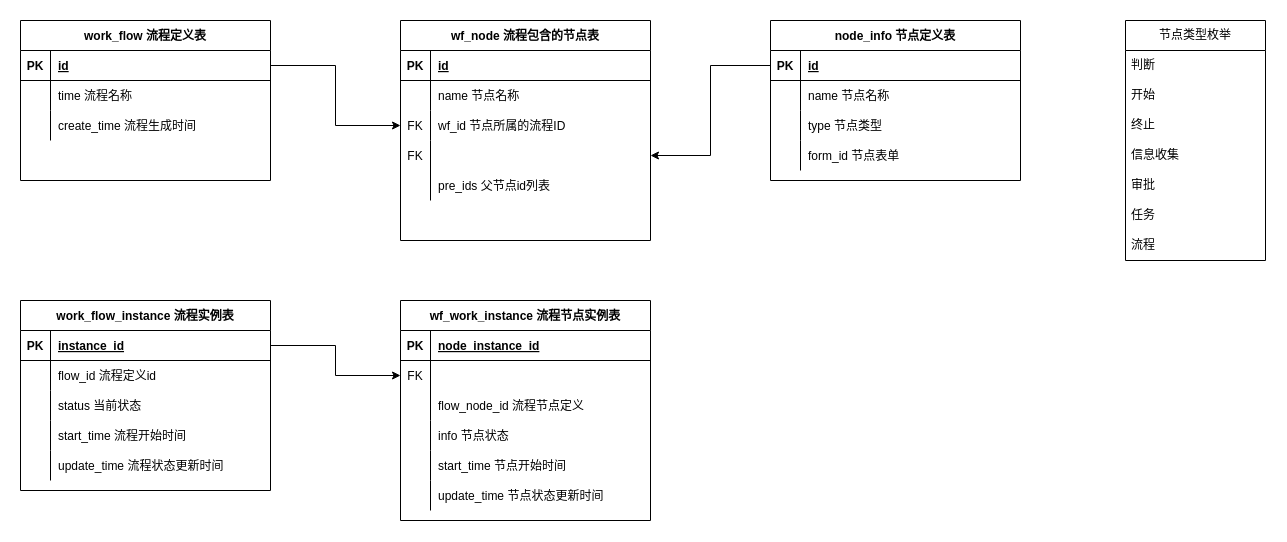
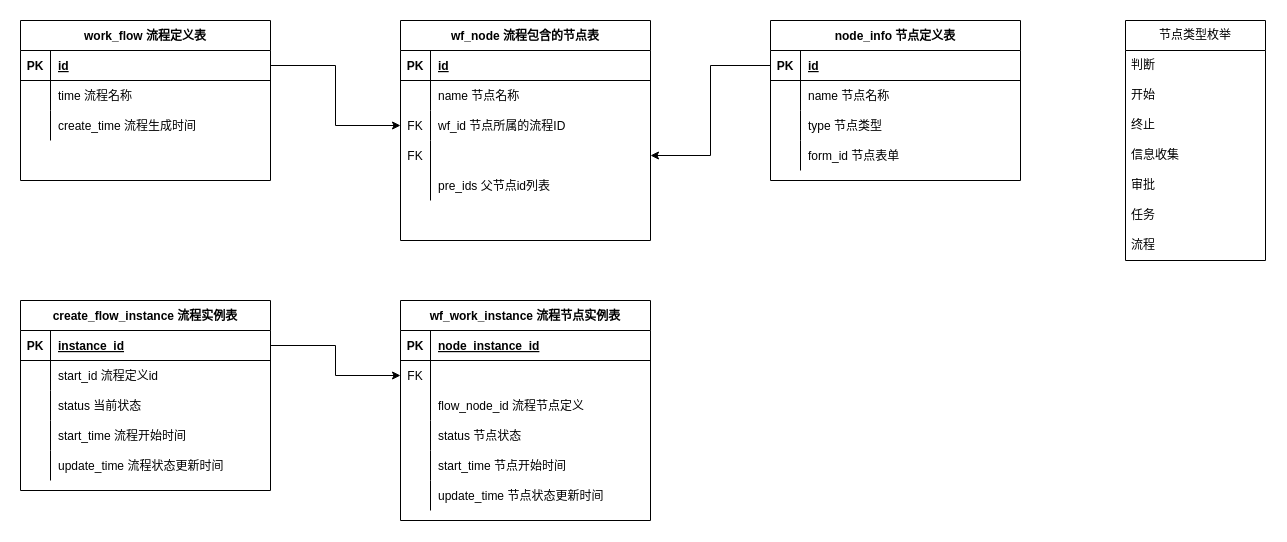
(145, 316) -> (145, 316)
(109, 376) -> (114, 376)
(476, 436) -> (484, 436)
